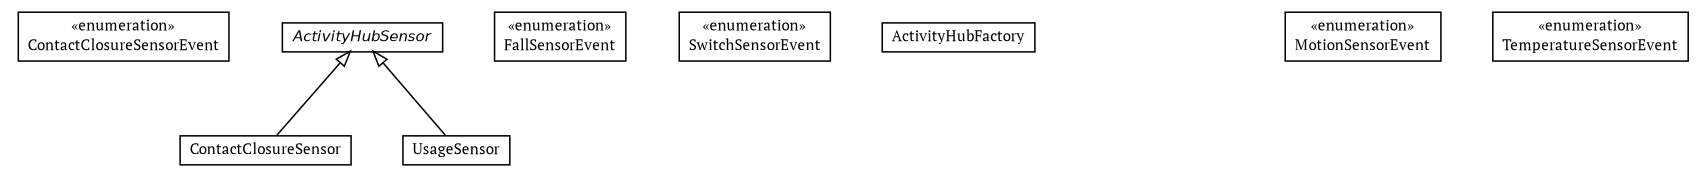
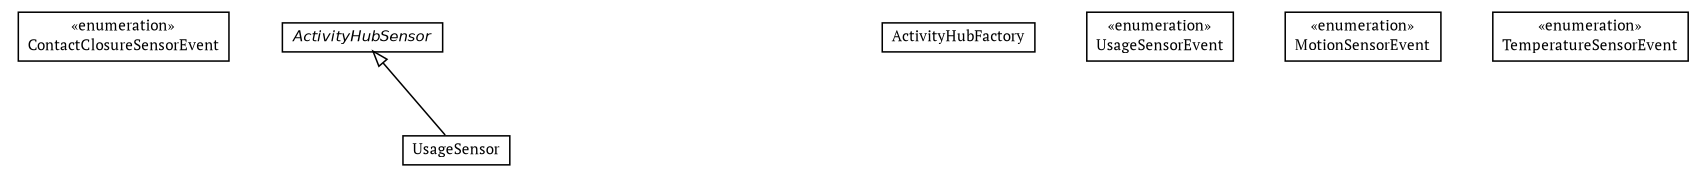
(560, 37) -> none
(754, 37) -> none
none -> (1160, 37)
(266, 150) -> none
